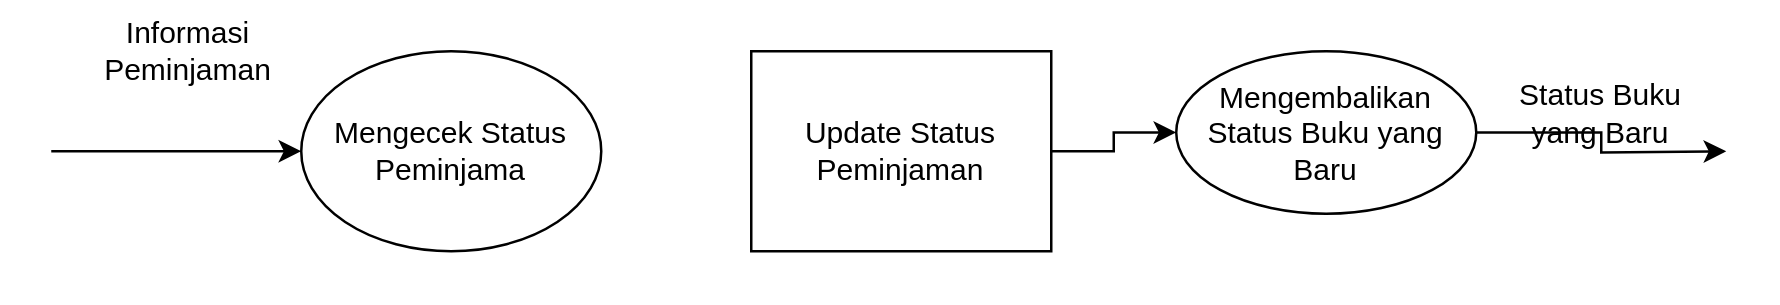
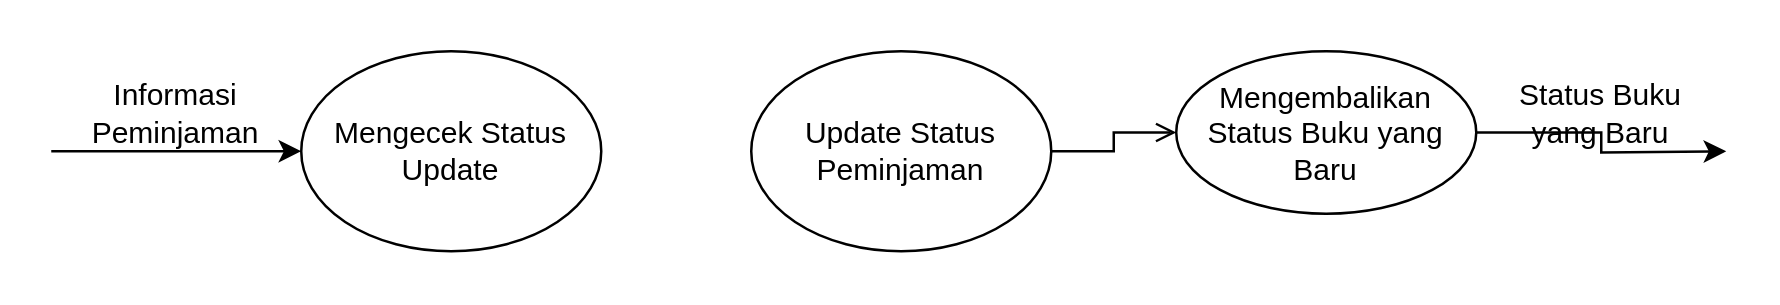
(189, 51) -> (176, 114)
(1158, 133) -> (1162, 133)
(451, 151) -> (451, 151)
(901, 151) -> (901, 151)
